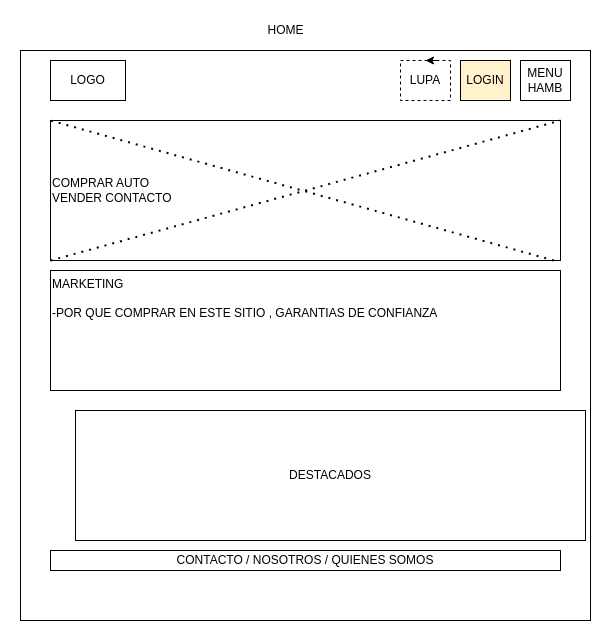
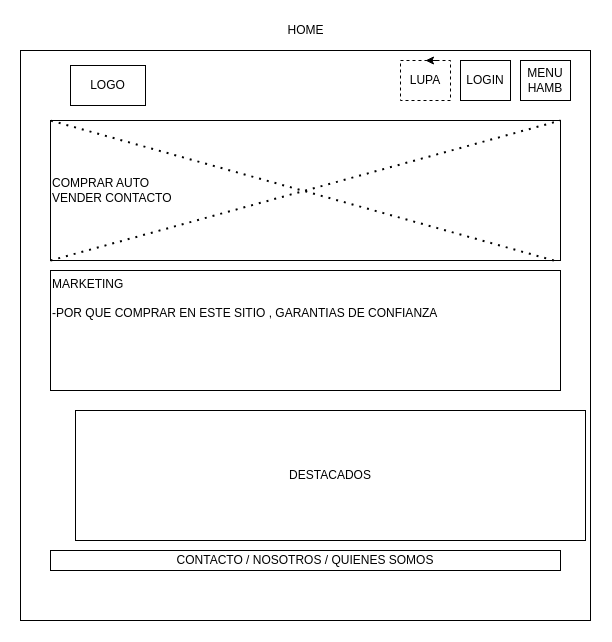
(286, 31) -> (306, 31)
(88, 81) -> (108, 86)
(486, 81) -> (486, 81)
